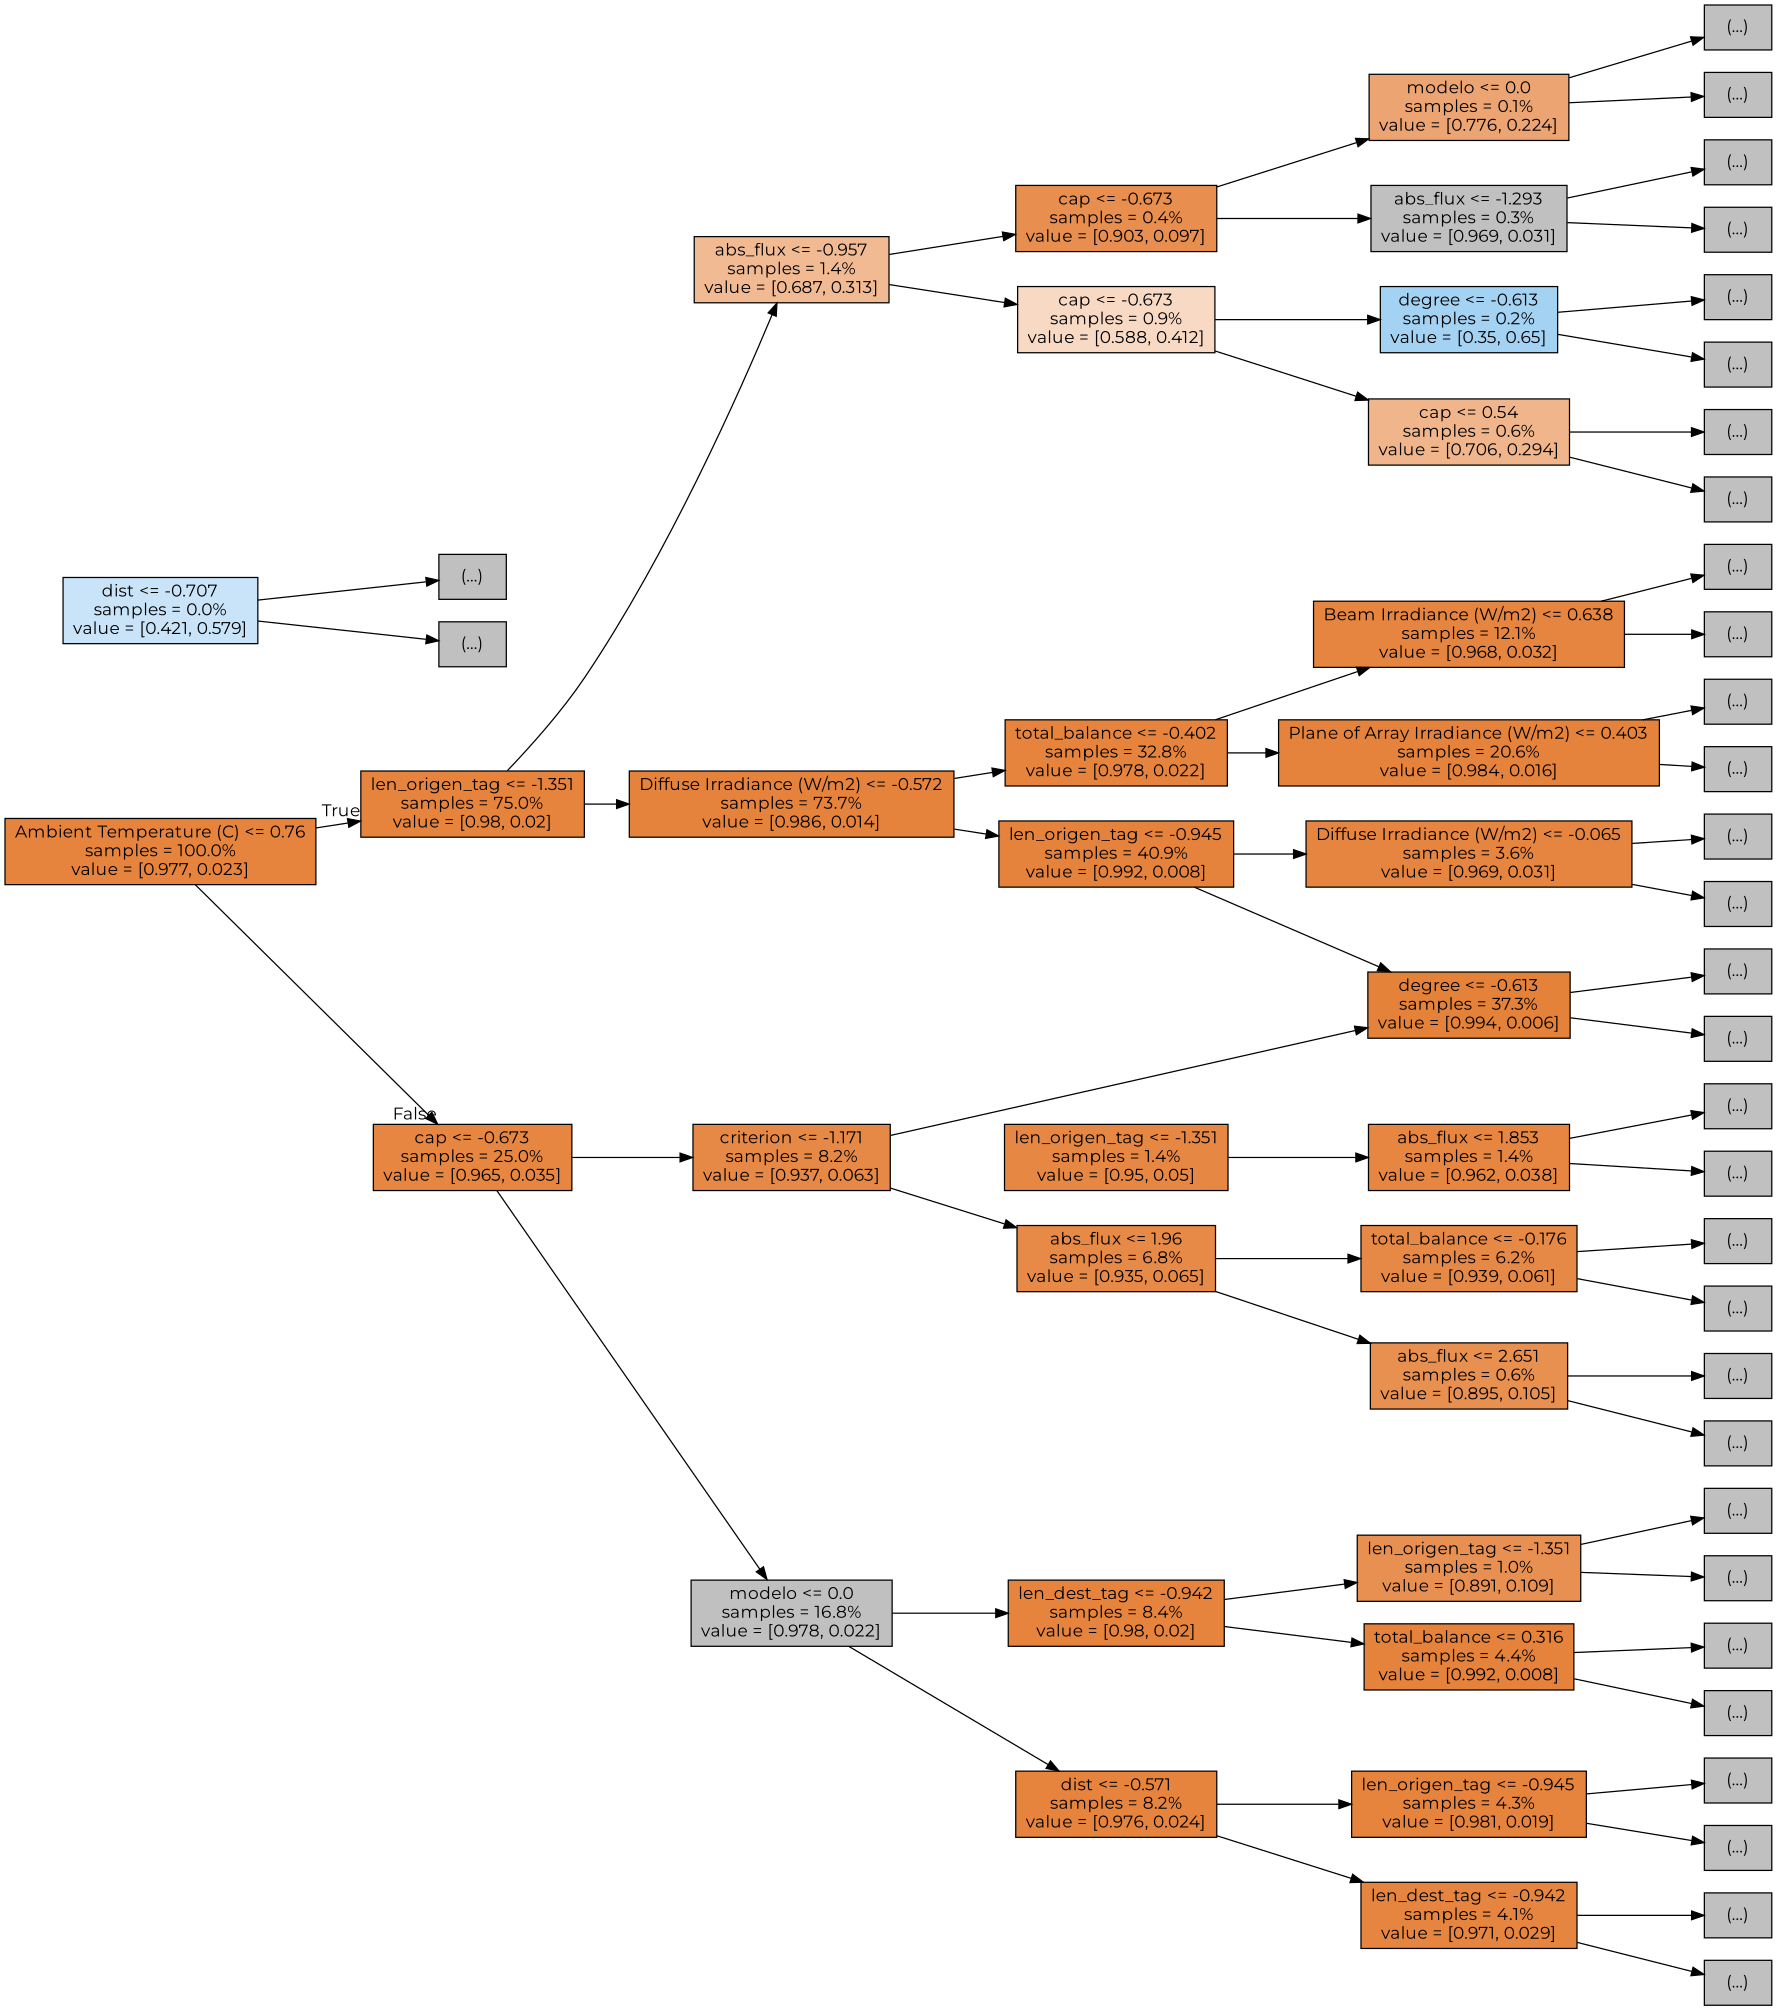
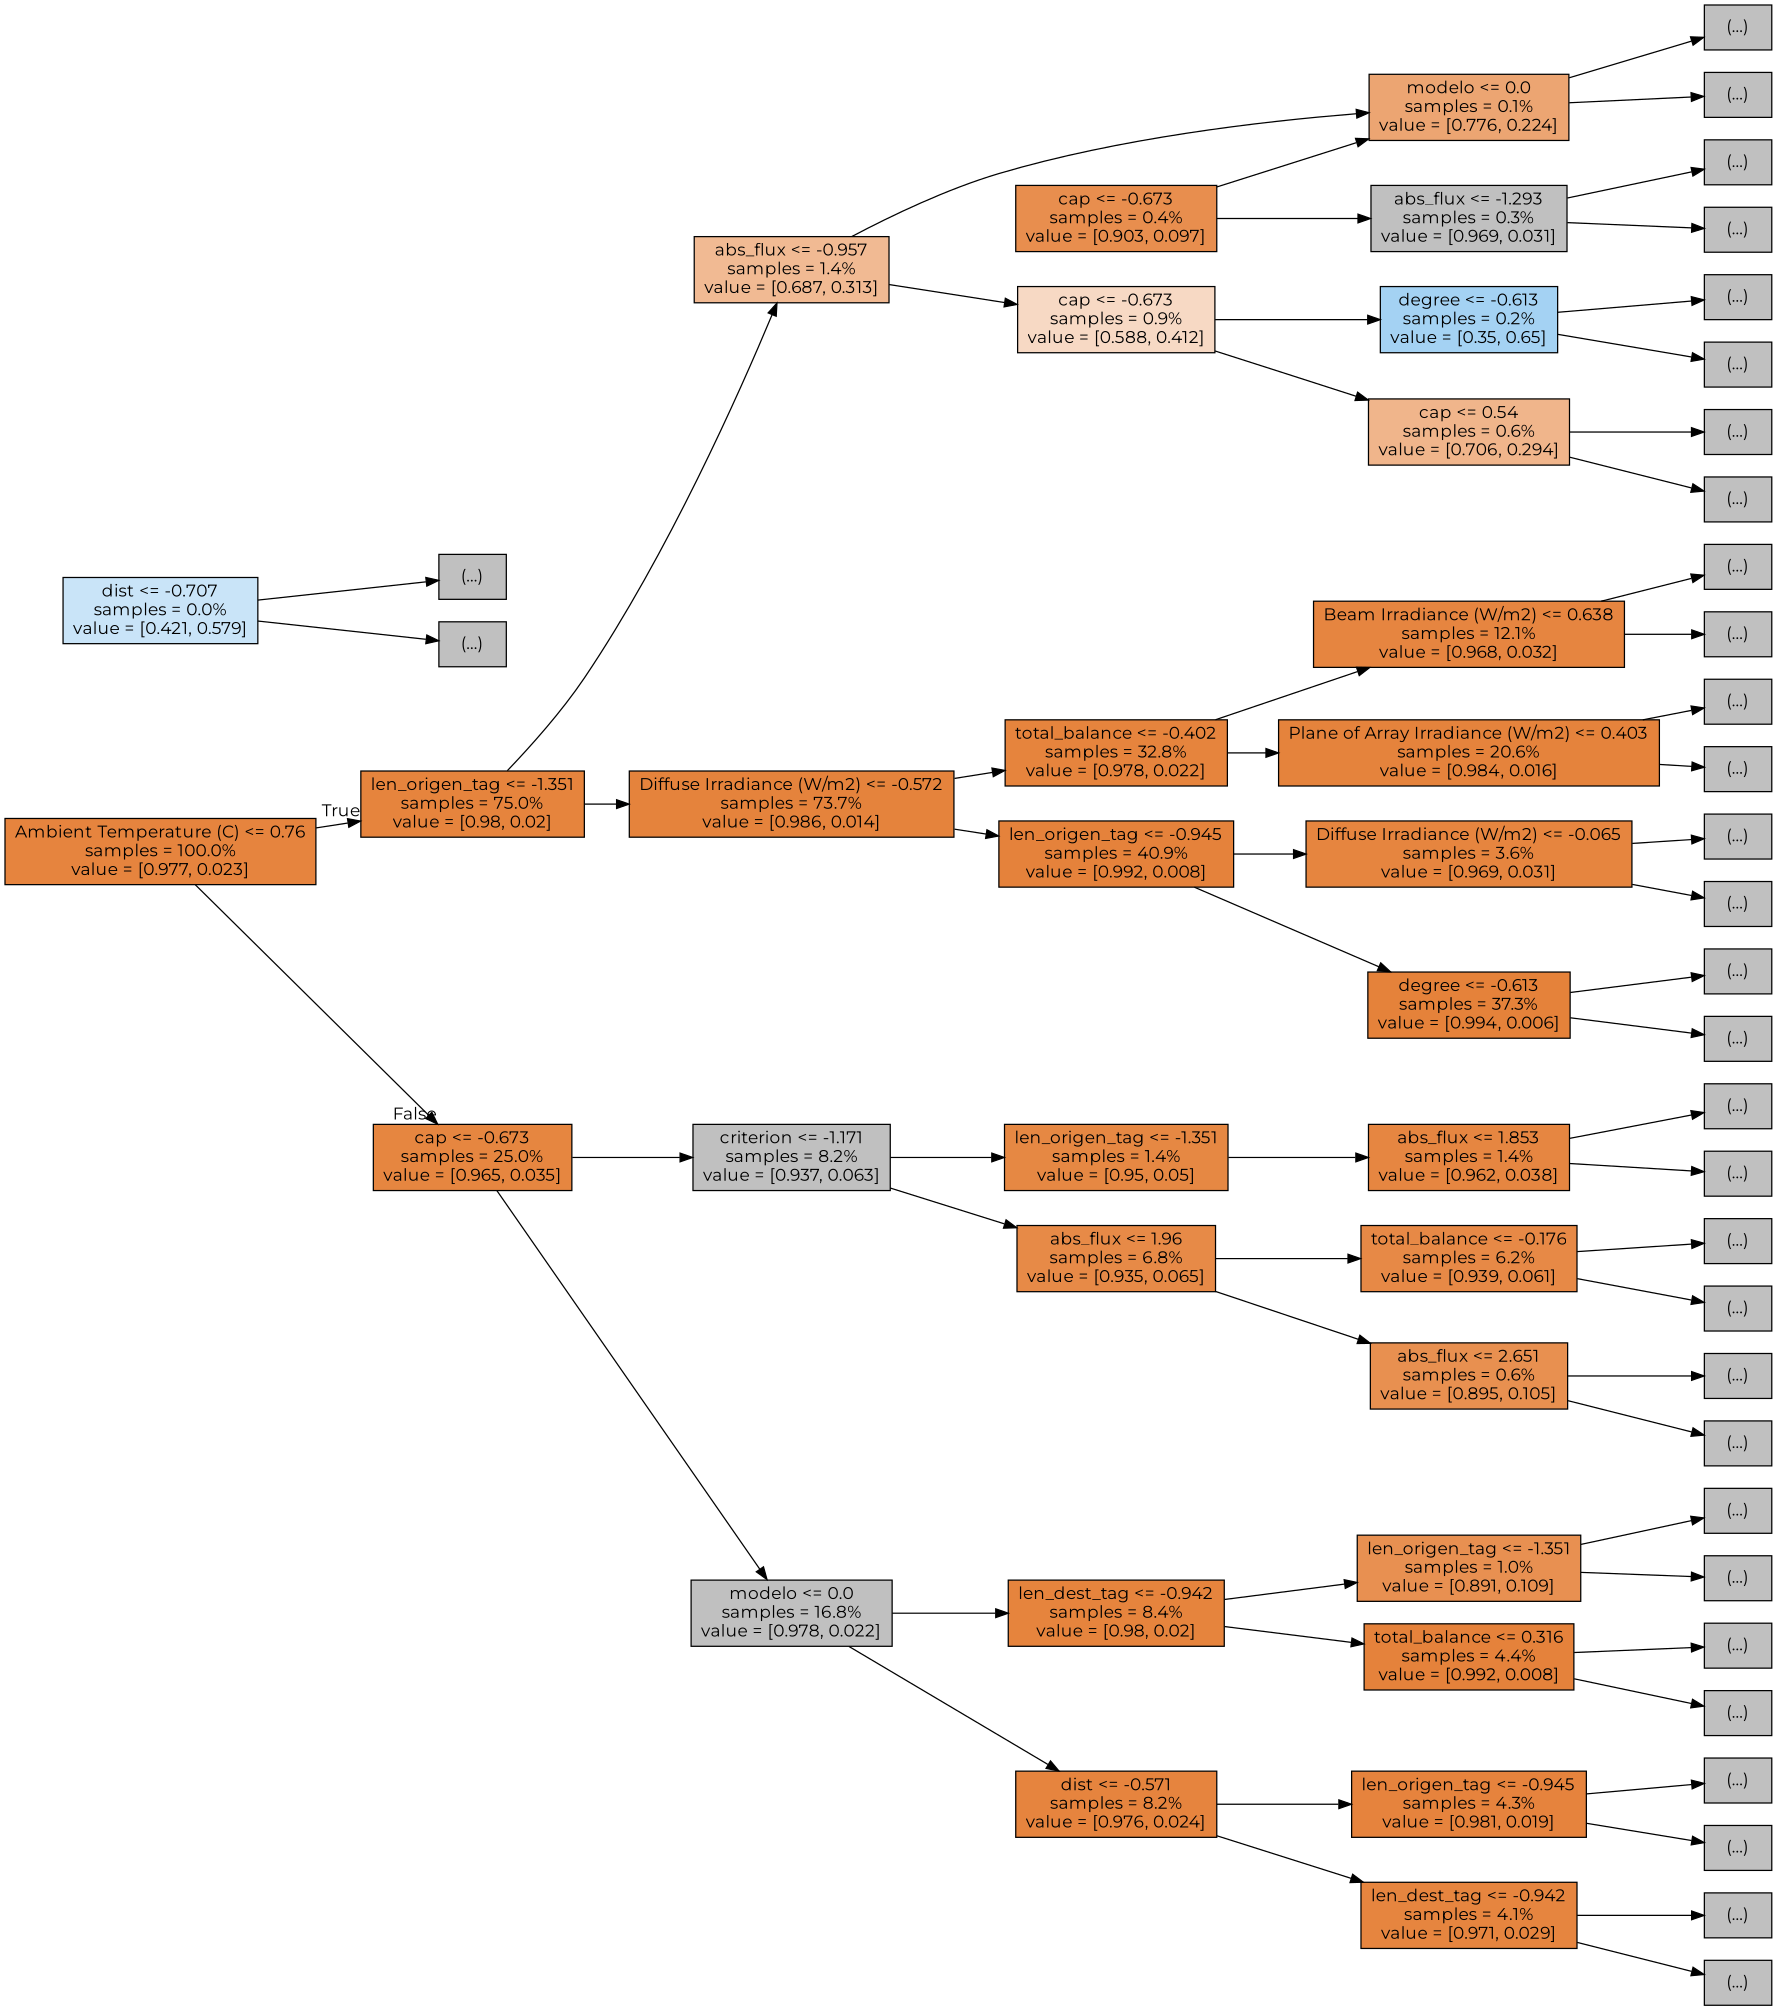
(946, 245) -> (1097, 149)
(1123, 1083) -> (941, 1157)
(792, 1157) -> (792, 1157)
